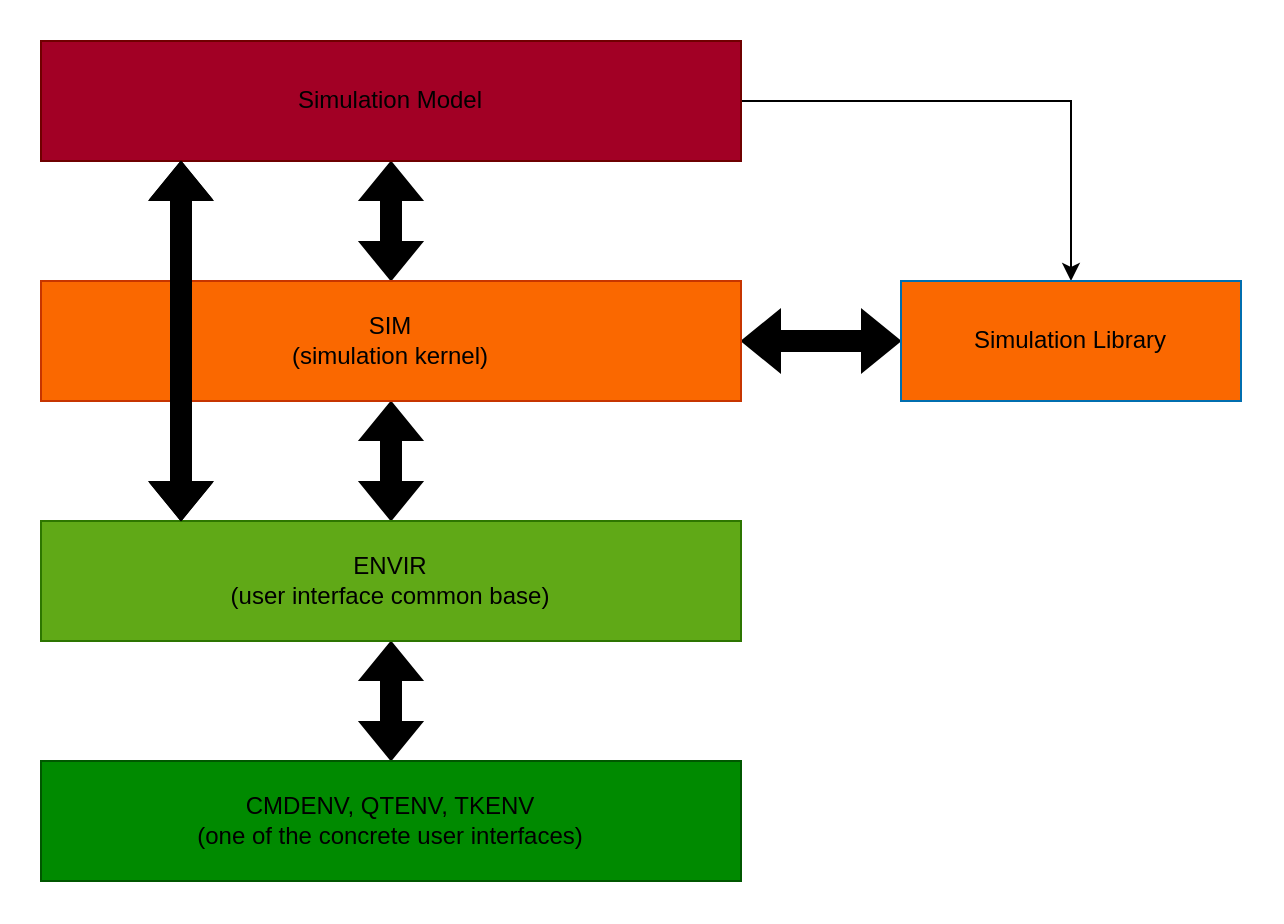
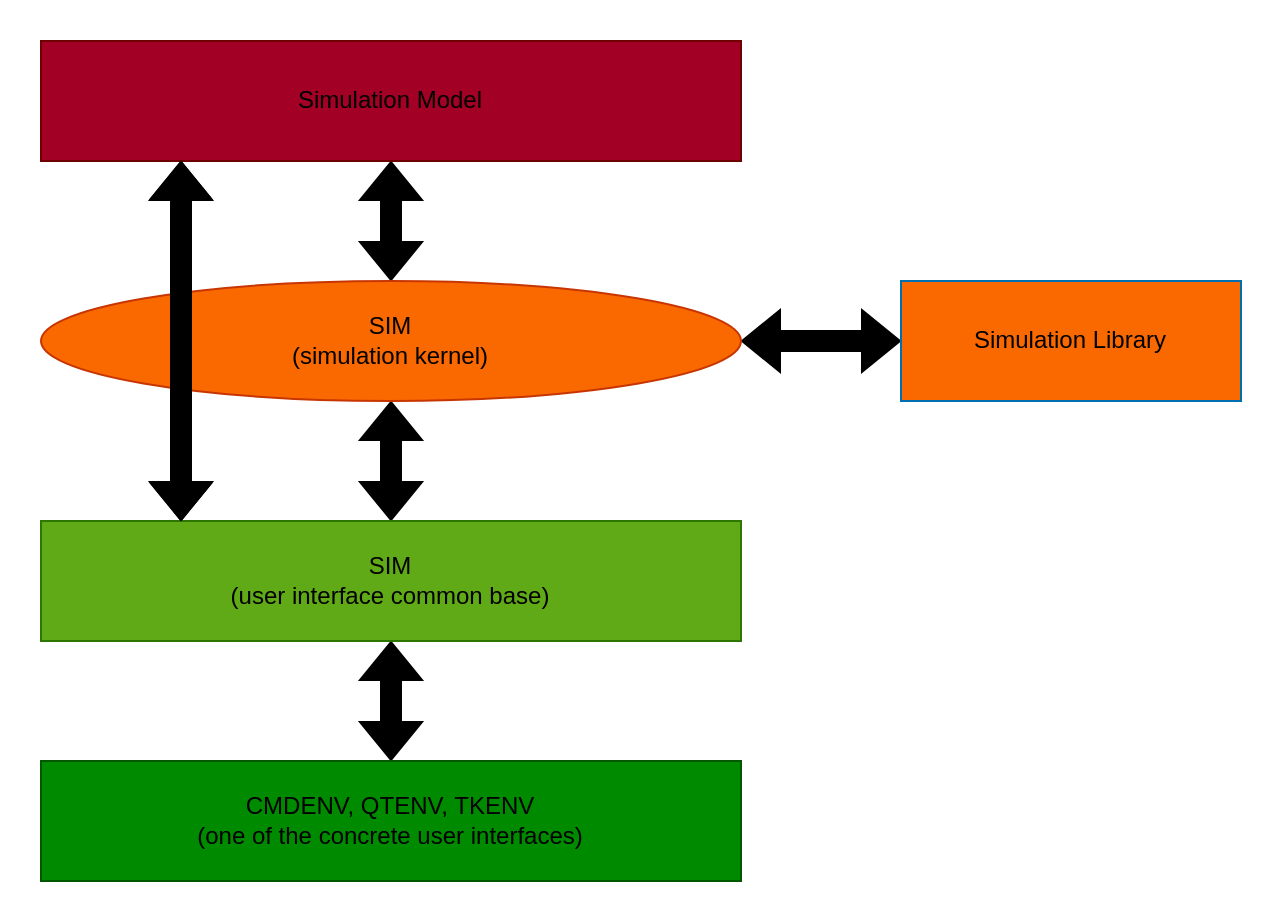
(989, 101) -> none
(391, 341) -> (391, 341)
(391, 581) -> (391, 581)
